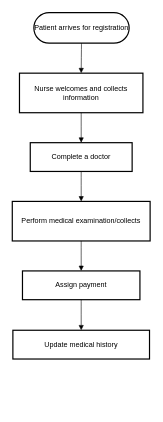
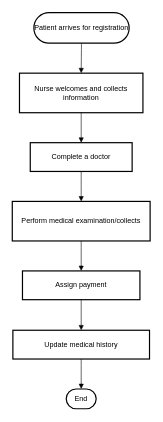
none -> (81, 382)
none -> (81, 399)
